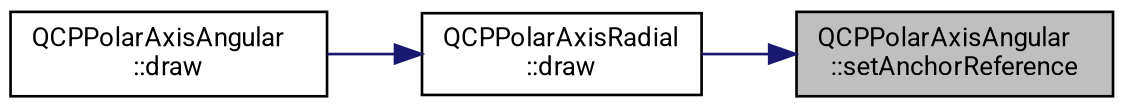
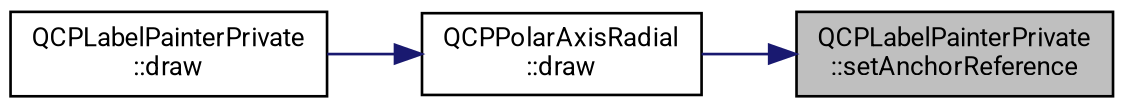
(169, 54) -> (169, 54)
(955, 54) -> (955, 54)
